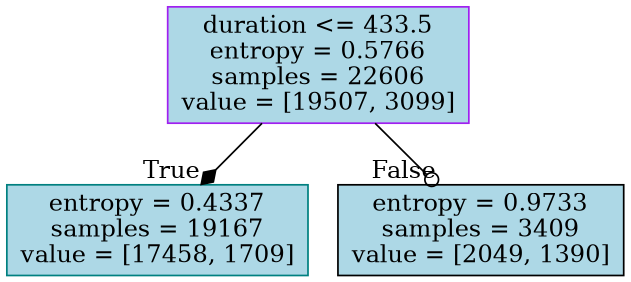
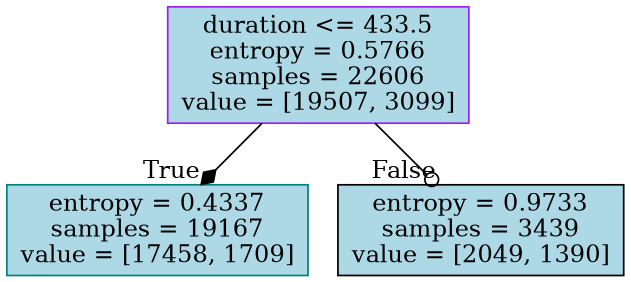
(481, 230) -> (481, 230)
